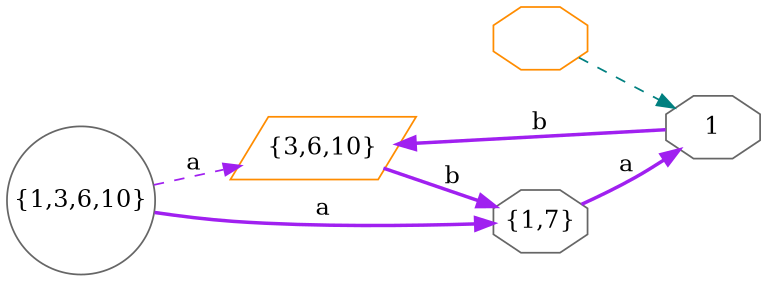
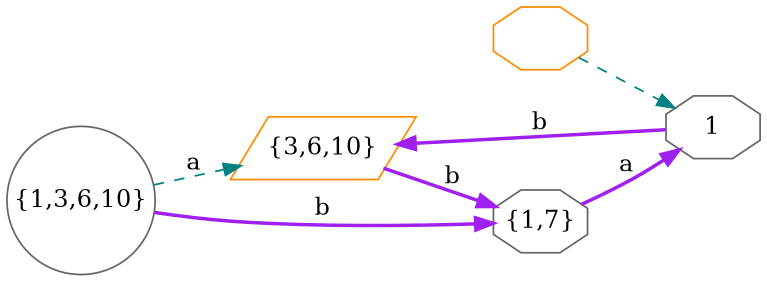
(189, 177) -> (189, 177)
(323, 208) -> (323, 208)
